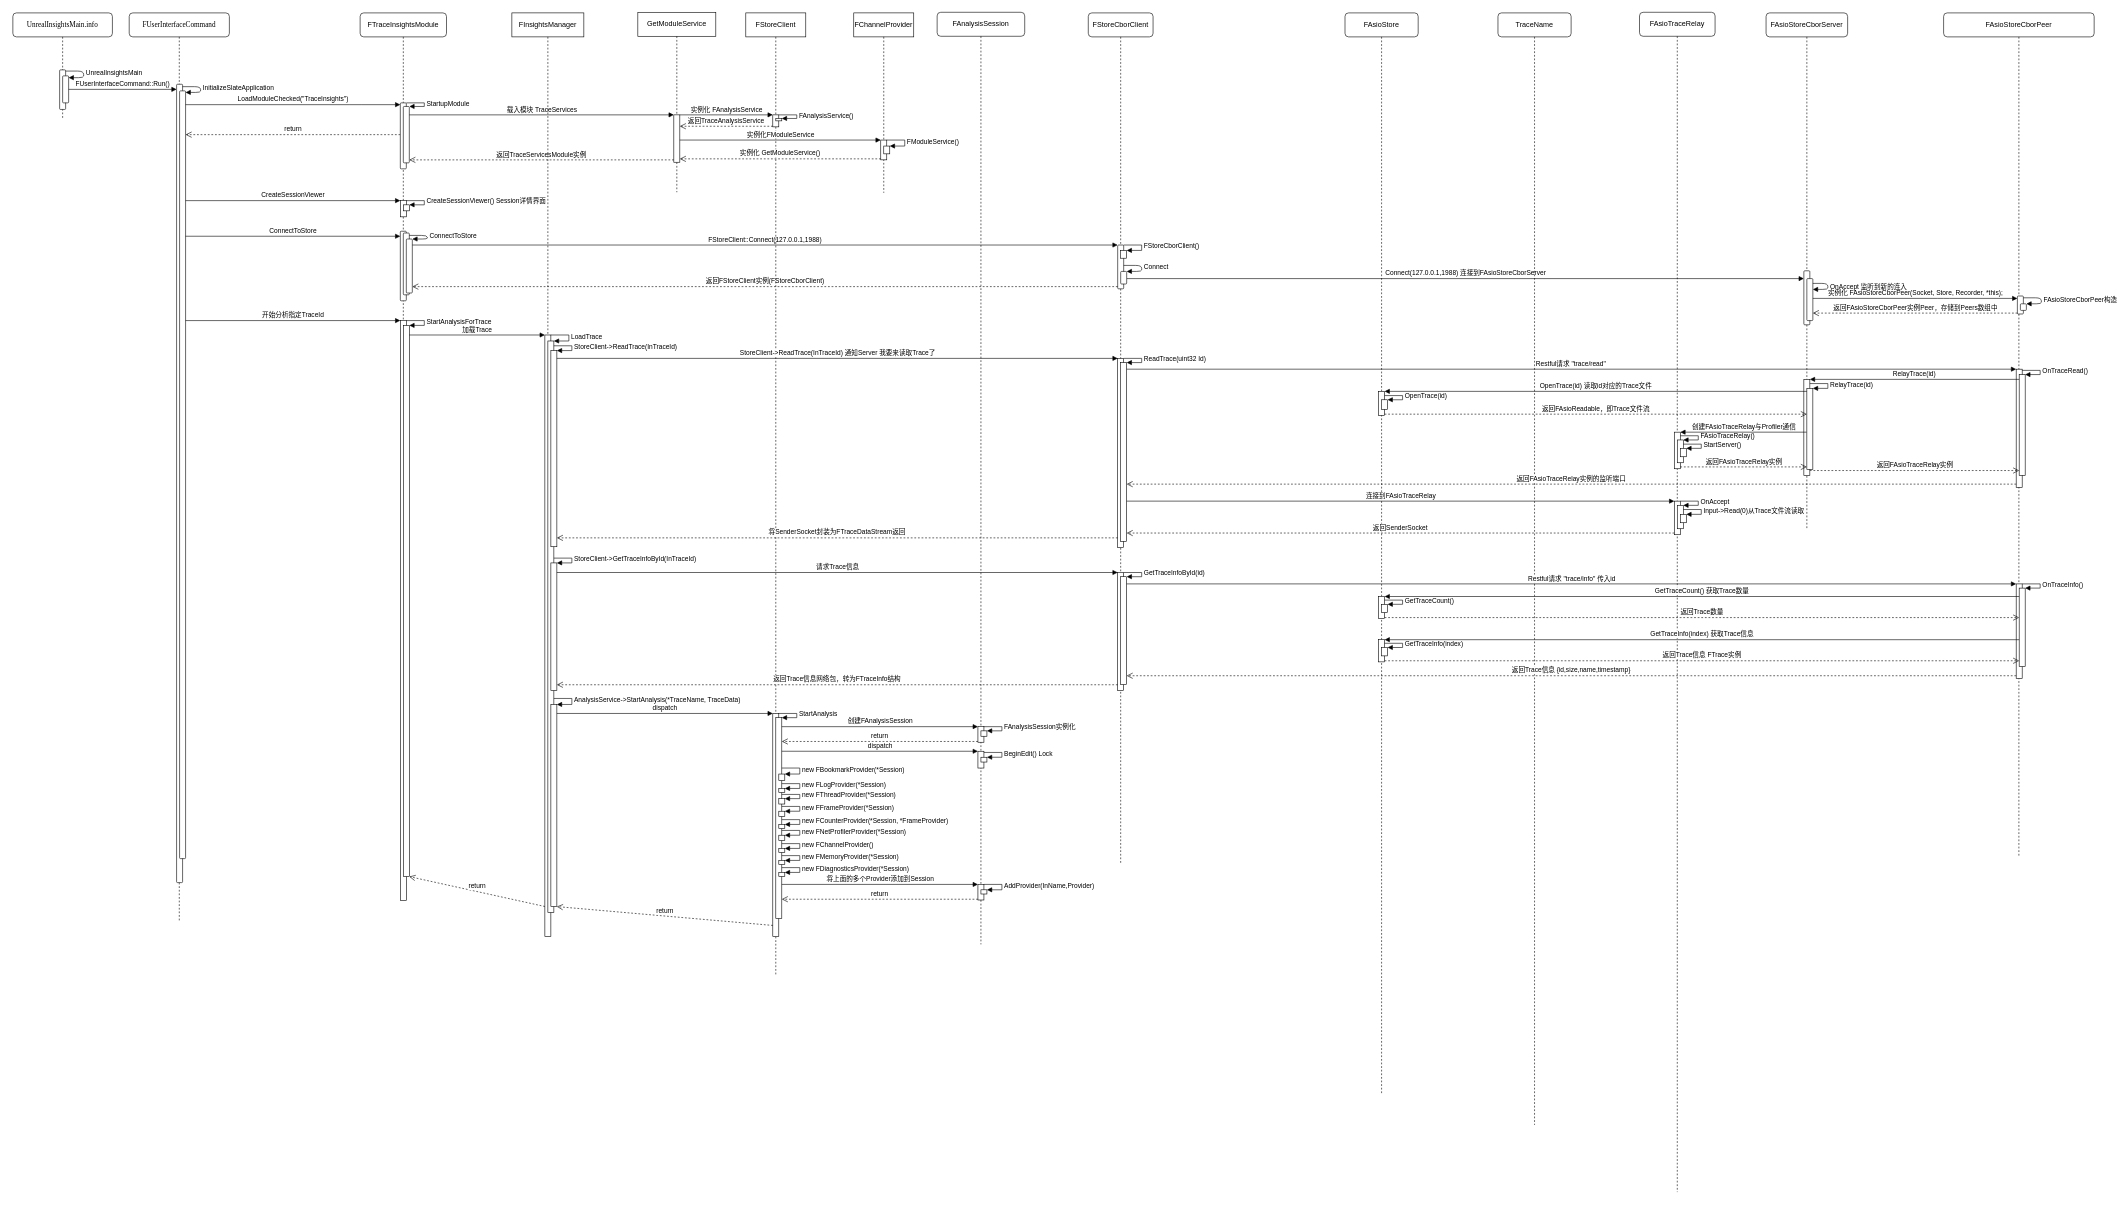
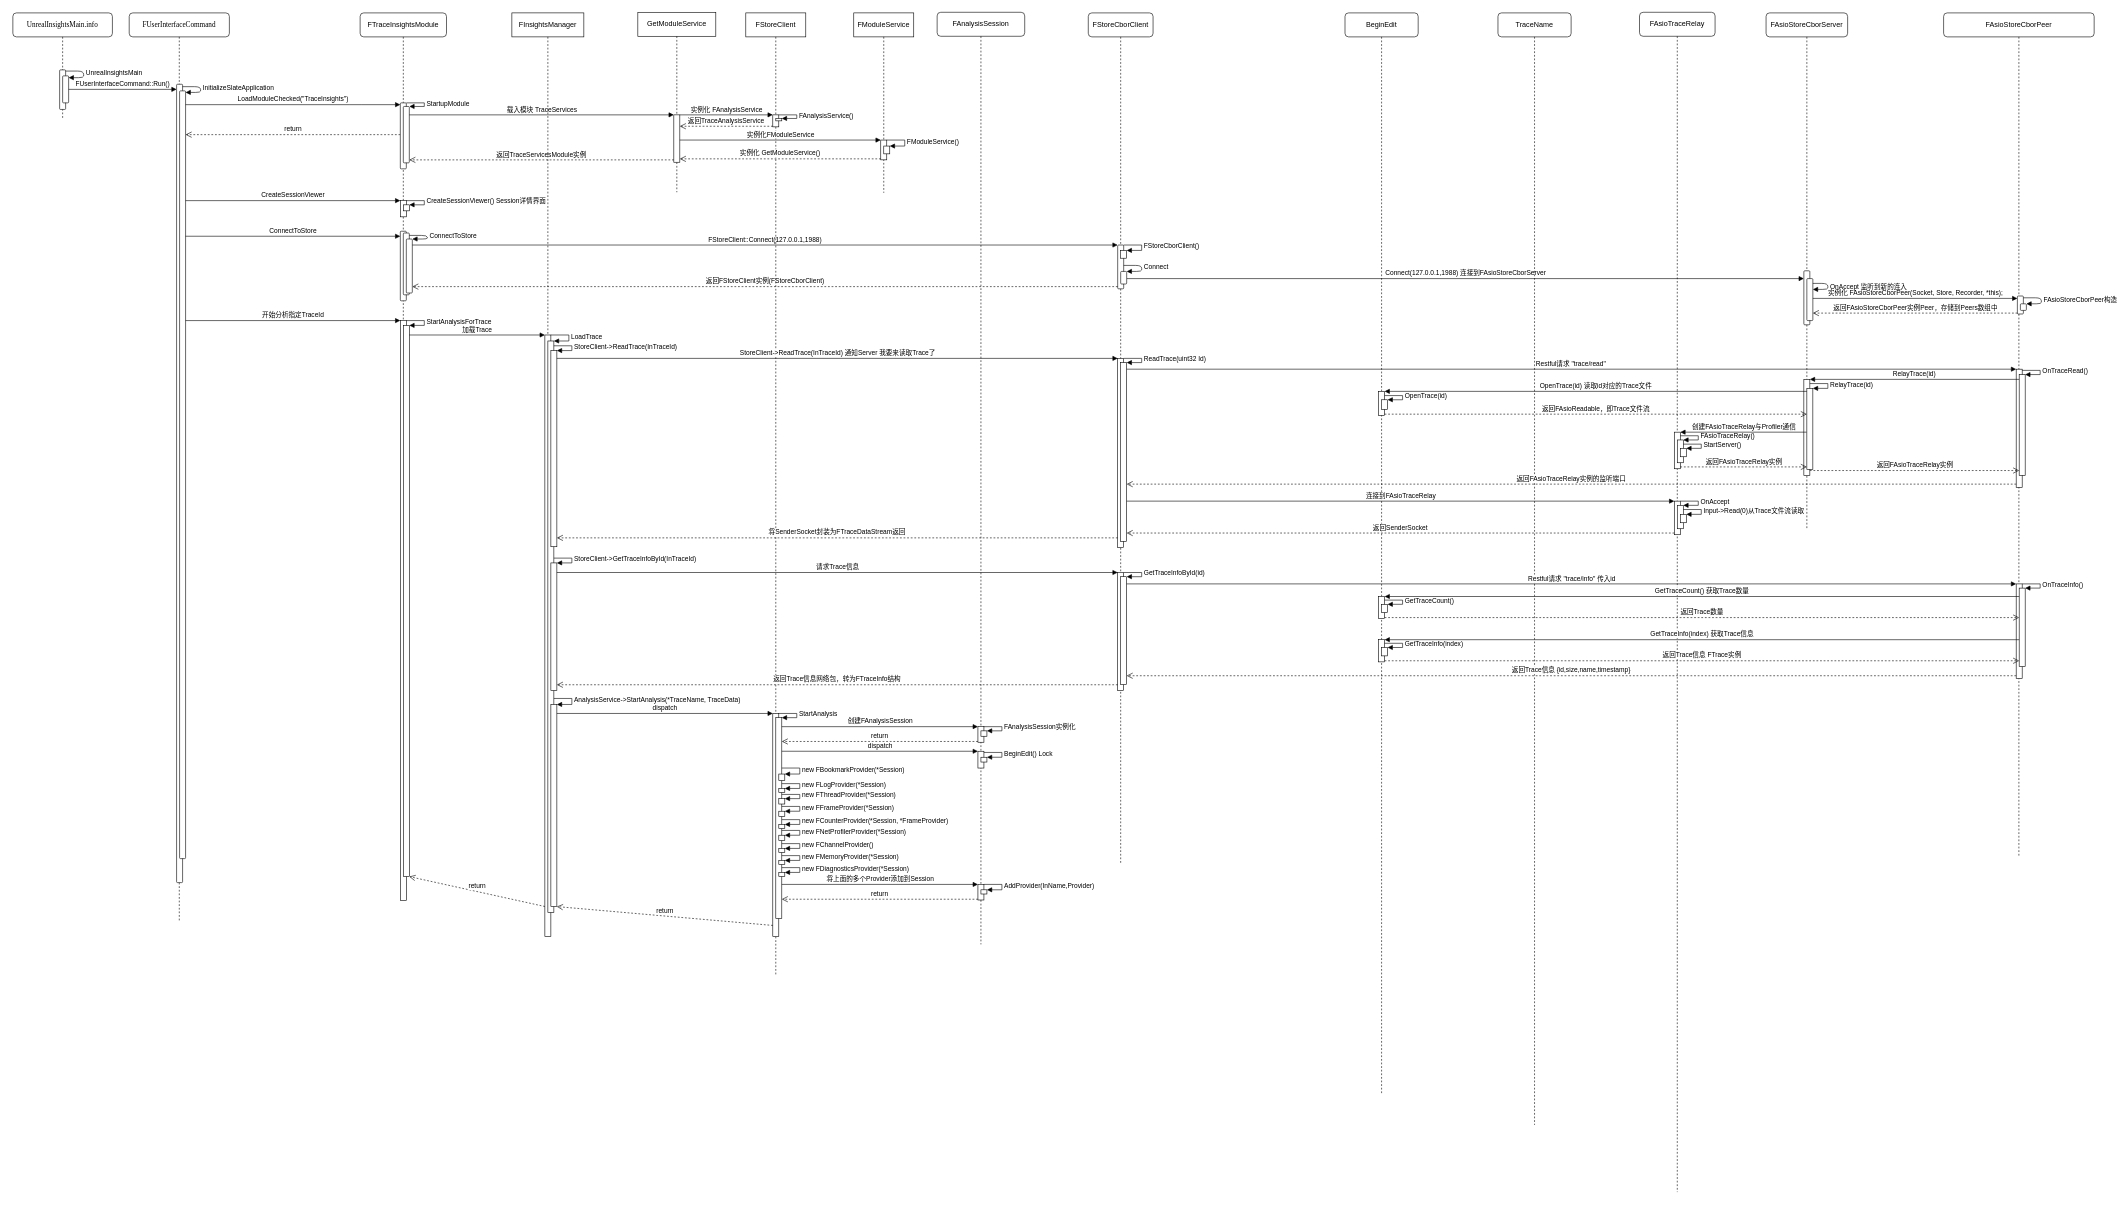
(884, 25) -> (884, 25)
(1382, 25) -> (1382, 25)
